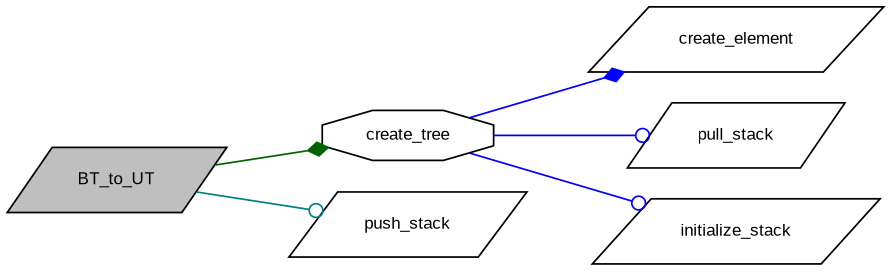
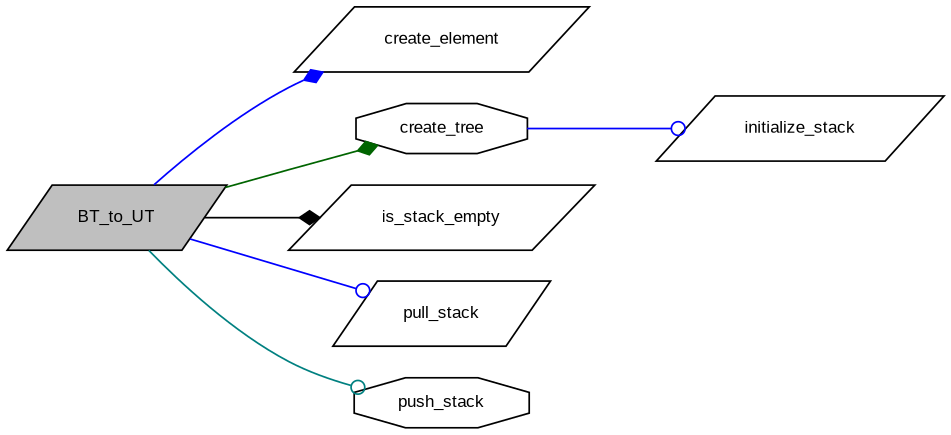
(537, 98) -> (225, 127)
(564, 135) -> (273, 264)
none -> (442, 218)
(408, 225) -> (442, 403)
